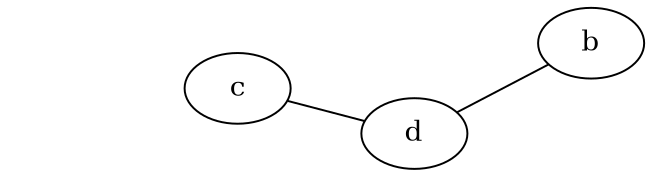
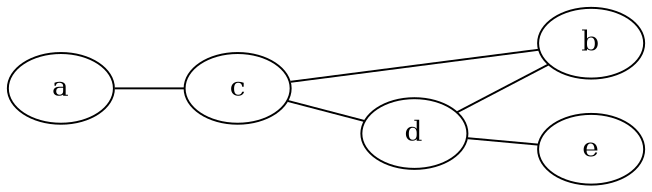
none -> (415, 66)
none -> (61, 88)
none -> (591, 149)
